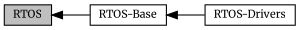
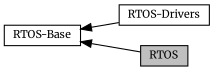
(76, 15) -> (116, 48)
